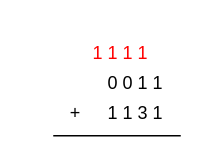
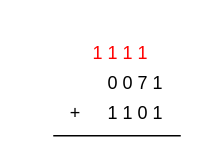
(136, 83) -> (136, 83)
(136, 113) -> (136, 113)
